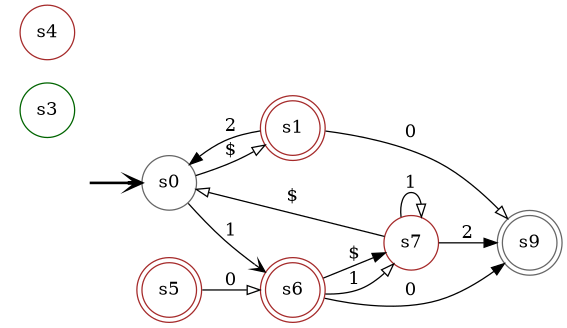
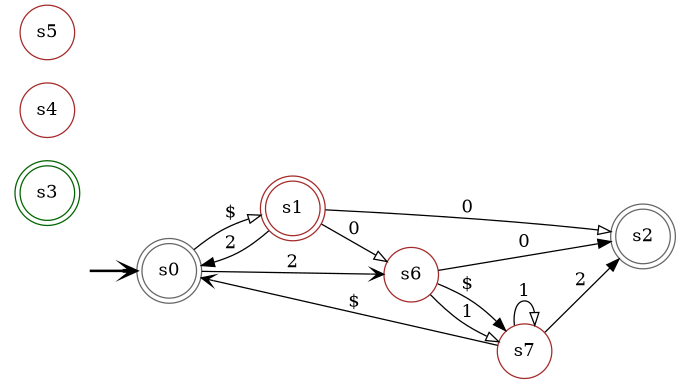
(47, 110) -> (47, 193)
(169, 183) -> (169, 271)
(297, 215) -> (356, 313)
(231, 231) -> (293, 263)
(530, 243) -> (643, 236)
(169, 290) -> (47, 32)
(225, 290) -> (349, 240)
(293, 290) -> (411, 275)
